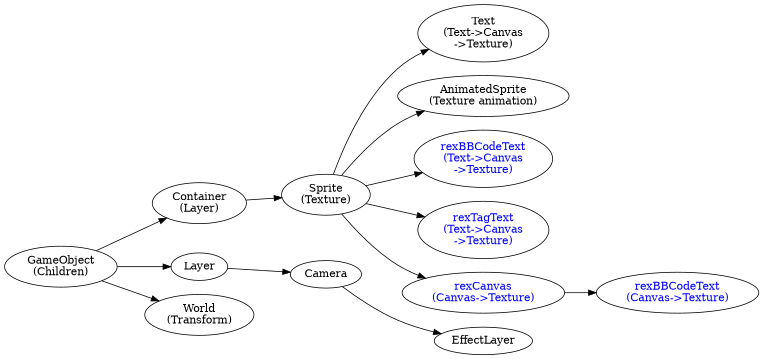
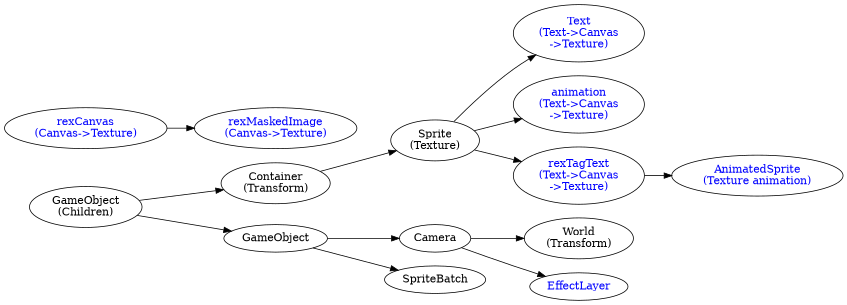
(483, 33) -> (579, 33)
(483, 96) -> (757, 176)
(376, 140) -> (654, 176)
(483, 159) -> (579, 104)
(199, 203) -> (276, 183)
(376, 249) -> none
(199, 267) -> (276, 238)
none -> (435, 280)
(127, 290) -> (494, 238)
(678, 293) -> (276, 128)
(483, 341) -> (579, 287)
